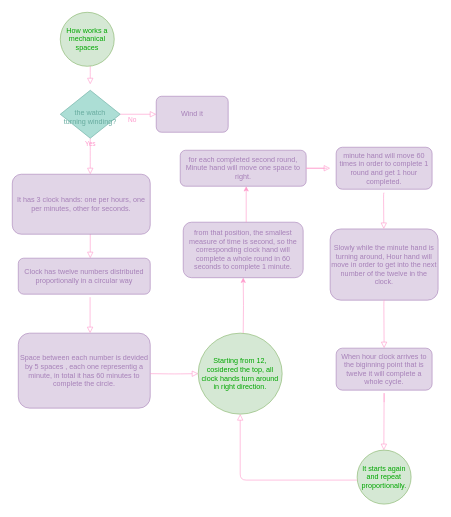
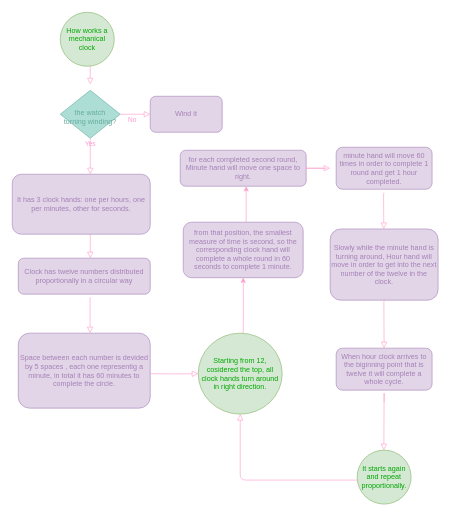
(87, 39) -> (87, 39)
(192, 114) -> (186, 114)
